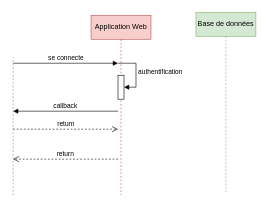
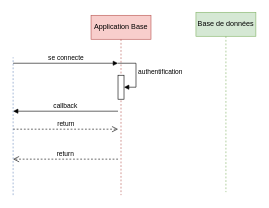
(121, 27) -> (121, 27)
